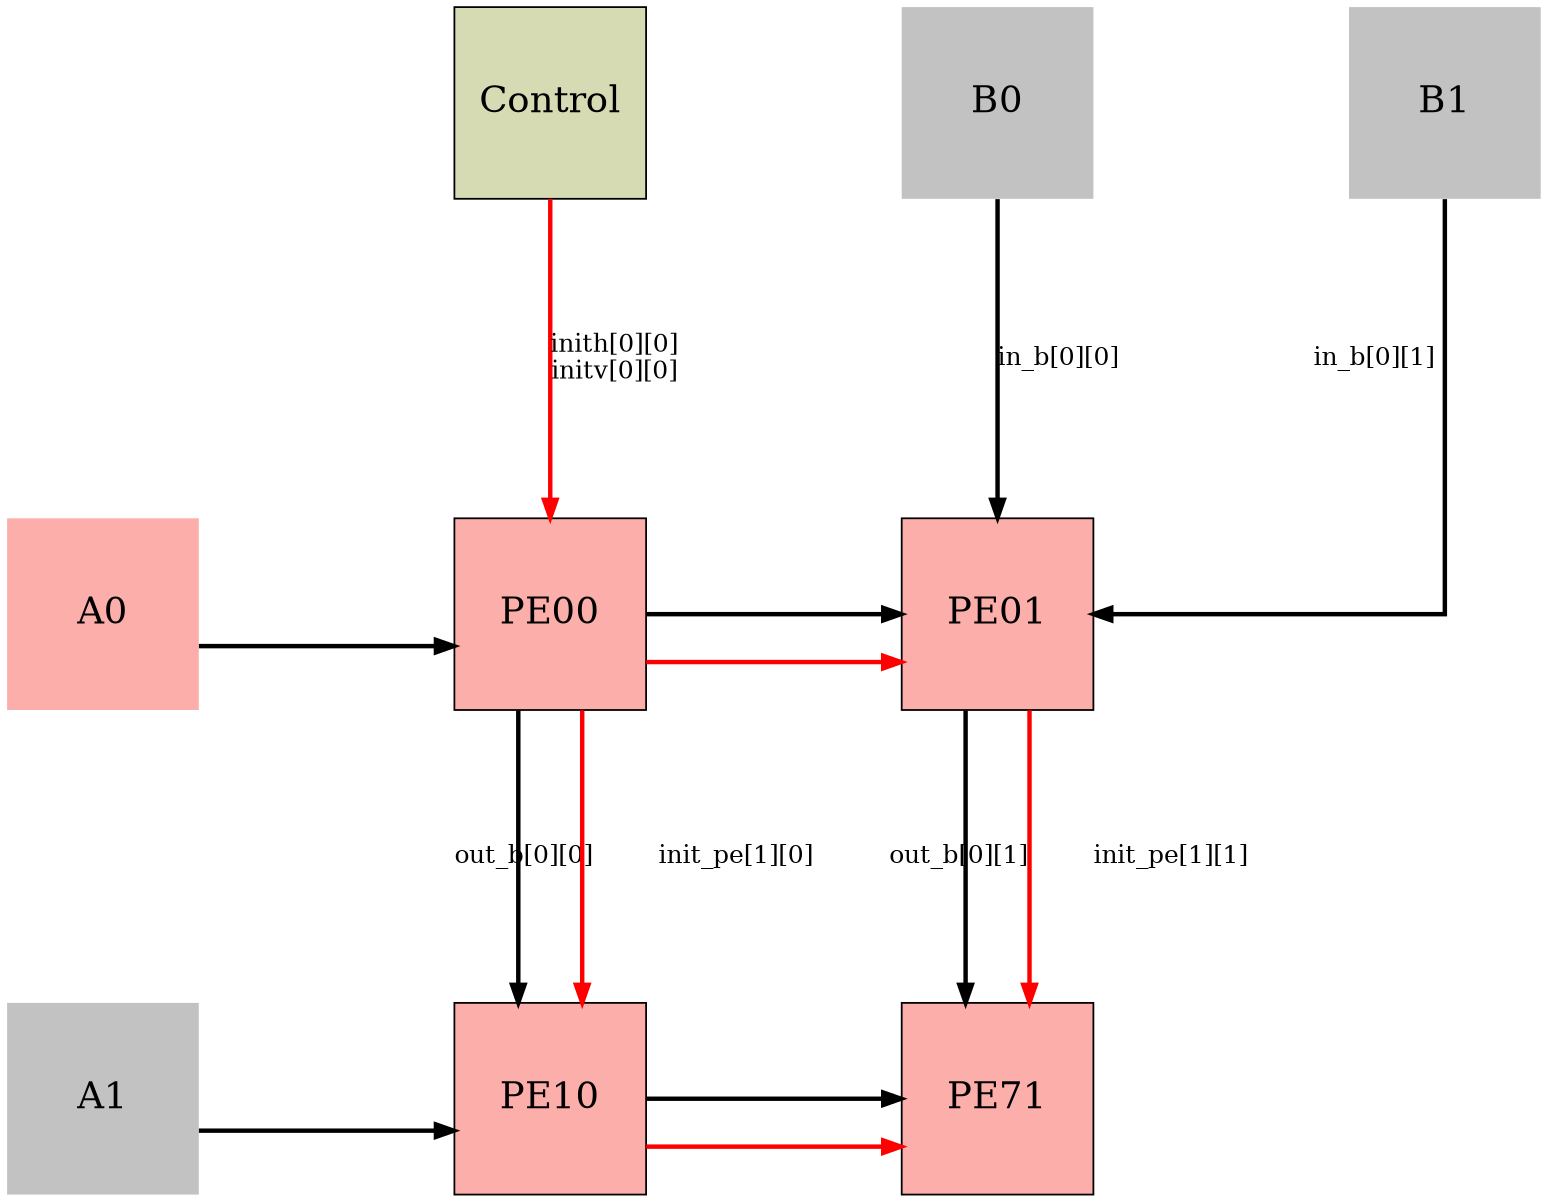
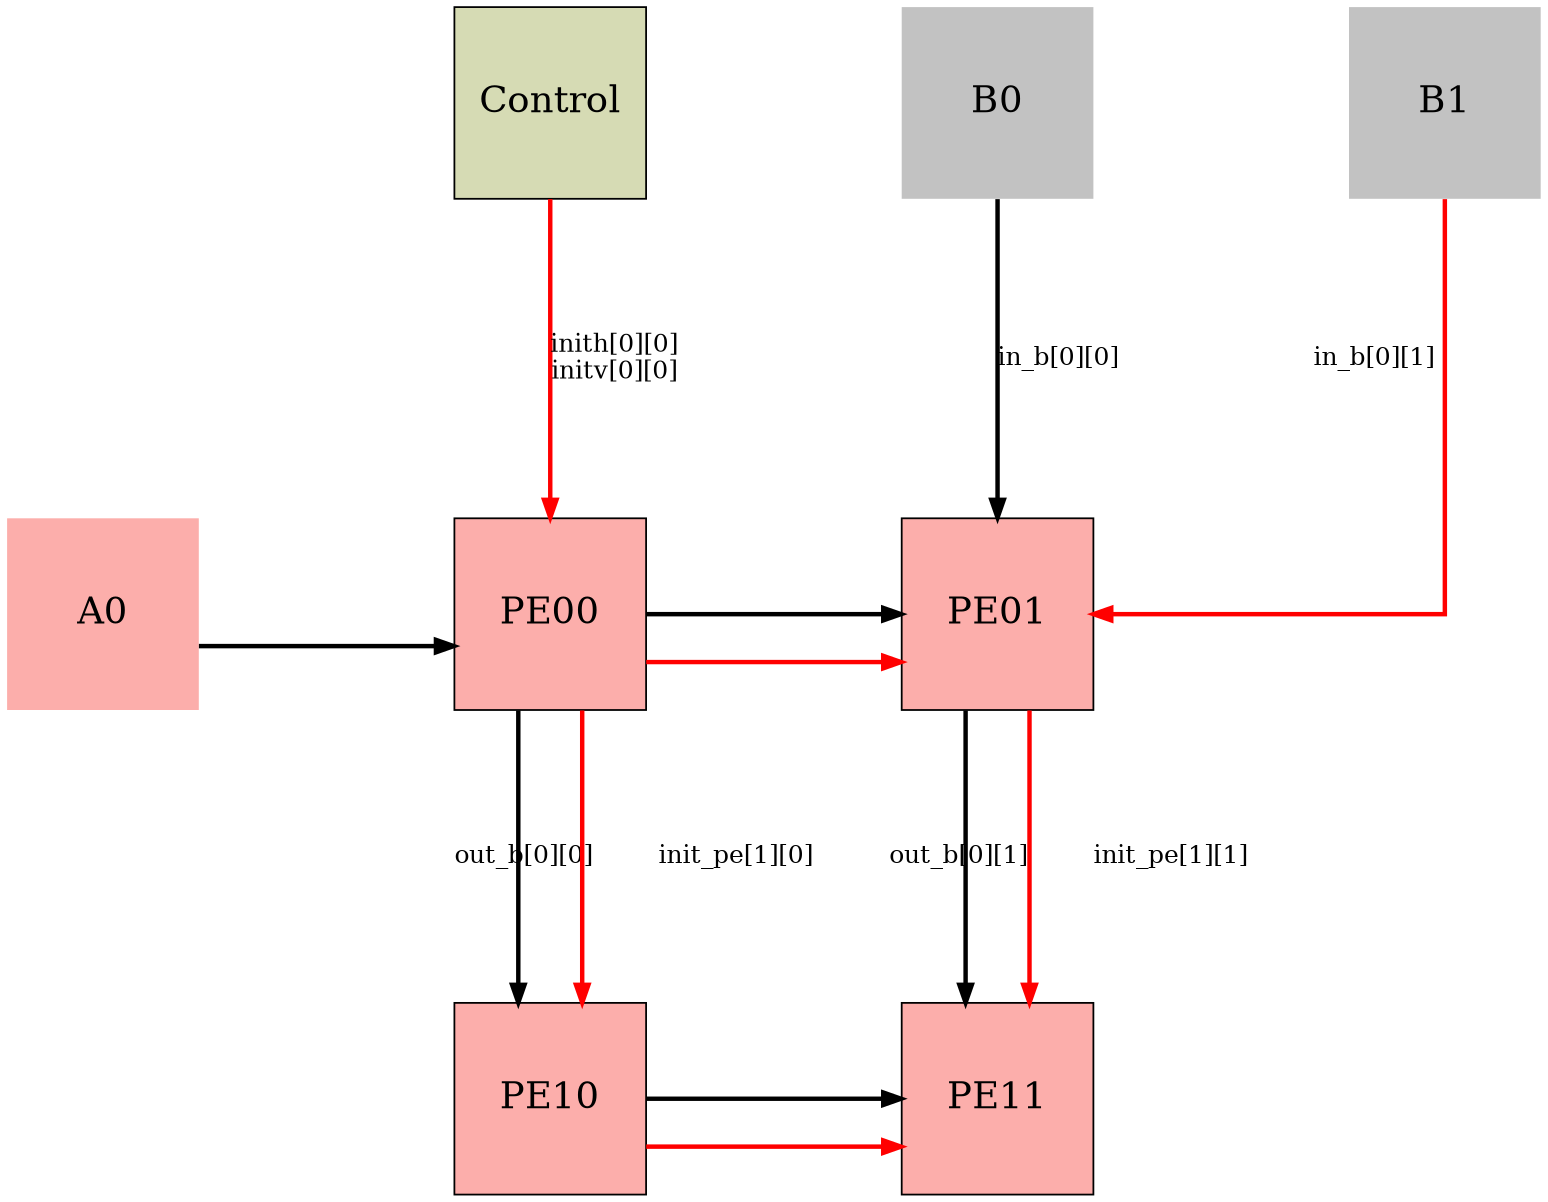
(1445, 573) -> (1445, 573)
(103, 1099) -> none
(998, 1099) -> (998, 1099)
